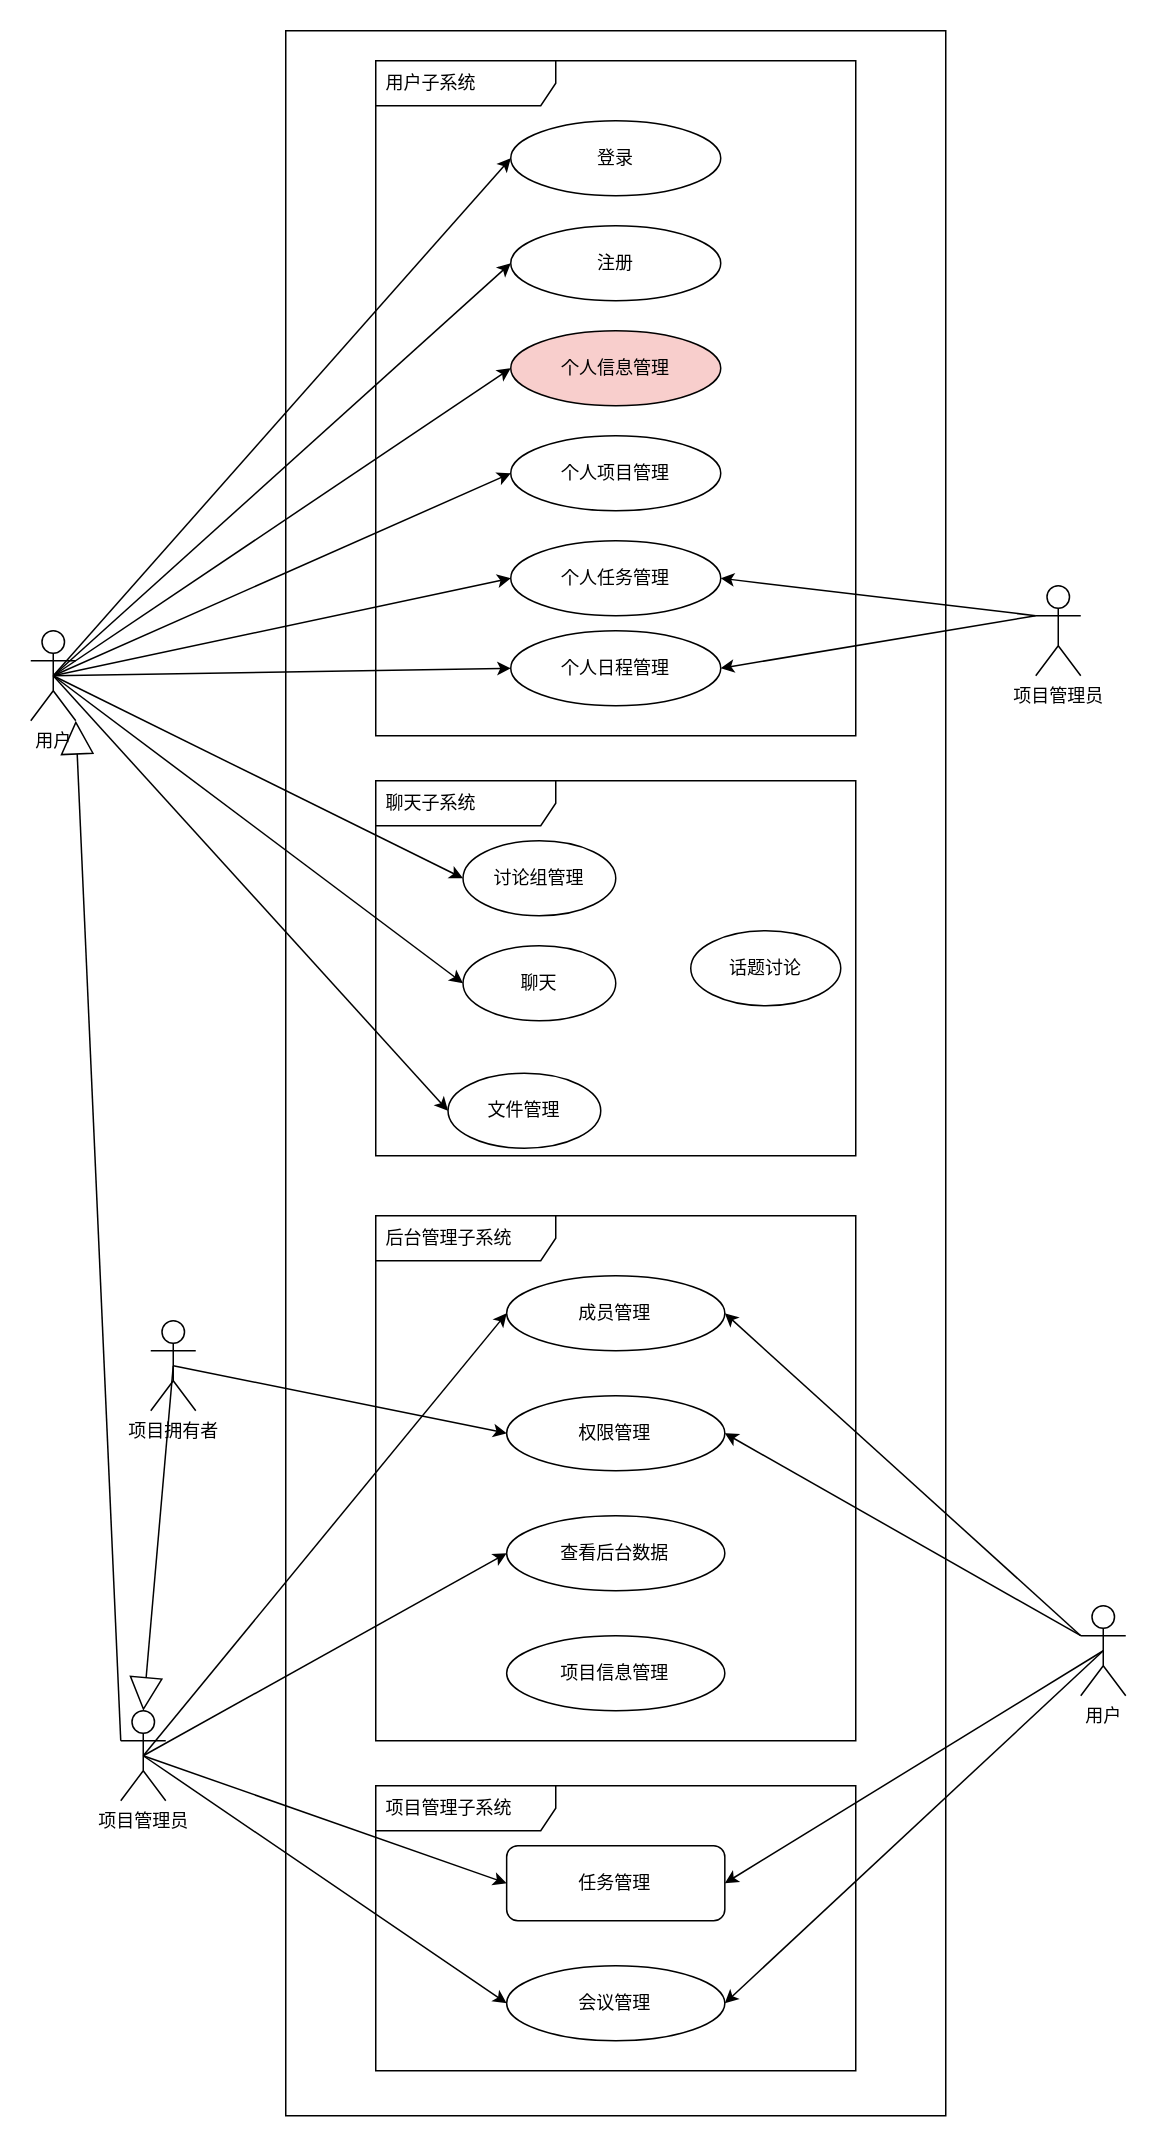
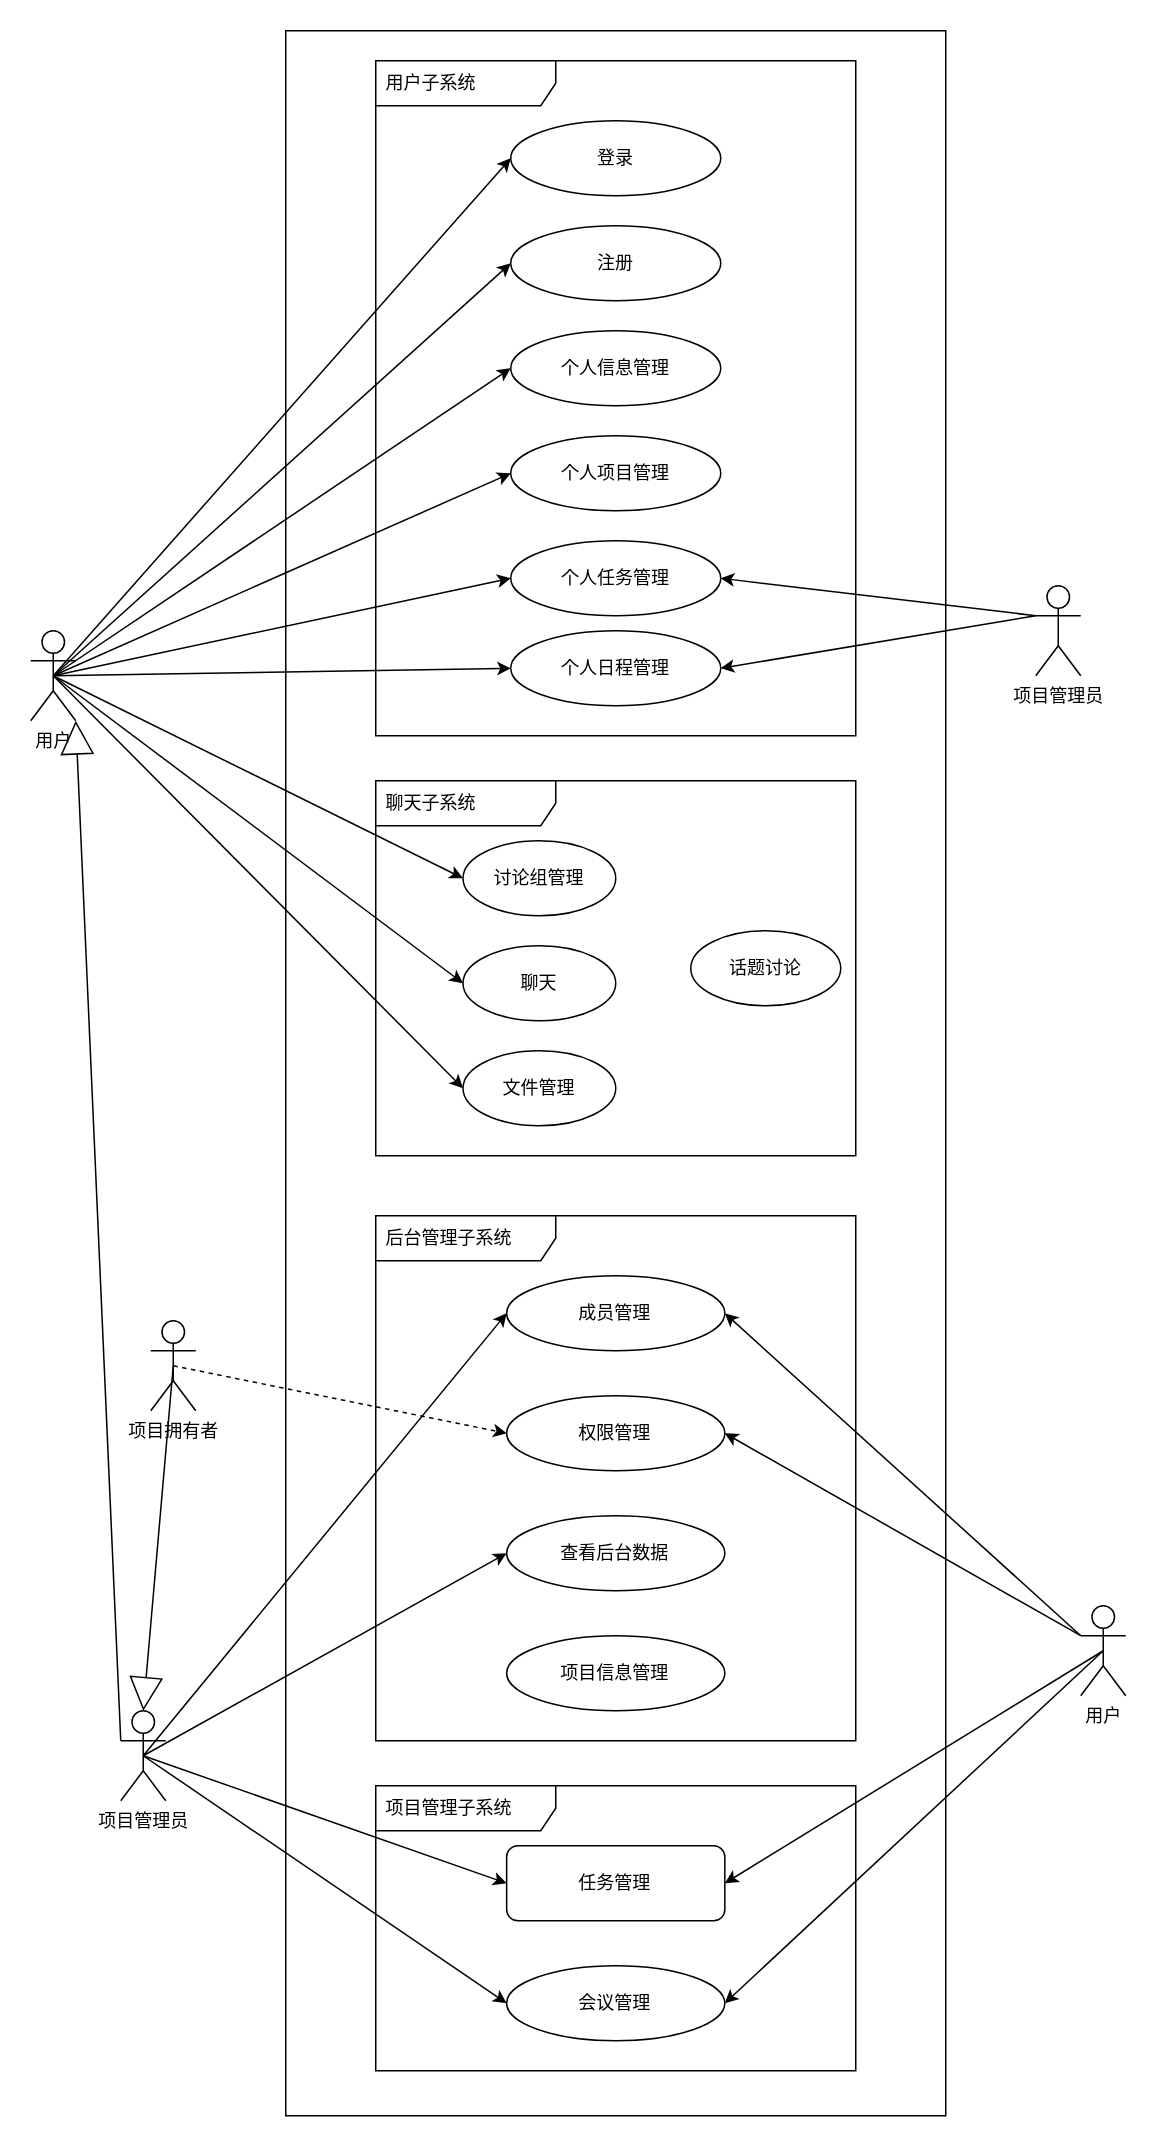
(616, 368) -> (616, 368)
(524, 1111) -> (539, 1088)
(273, 1386) -> (273, 1386)
